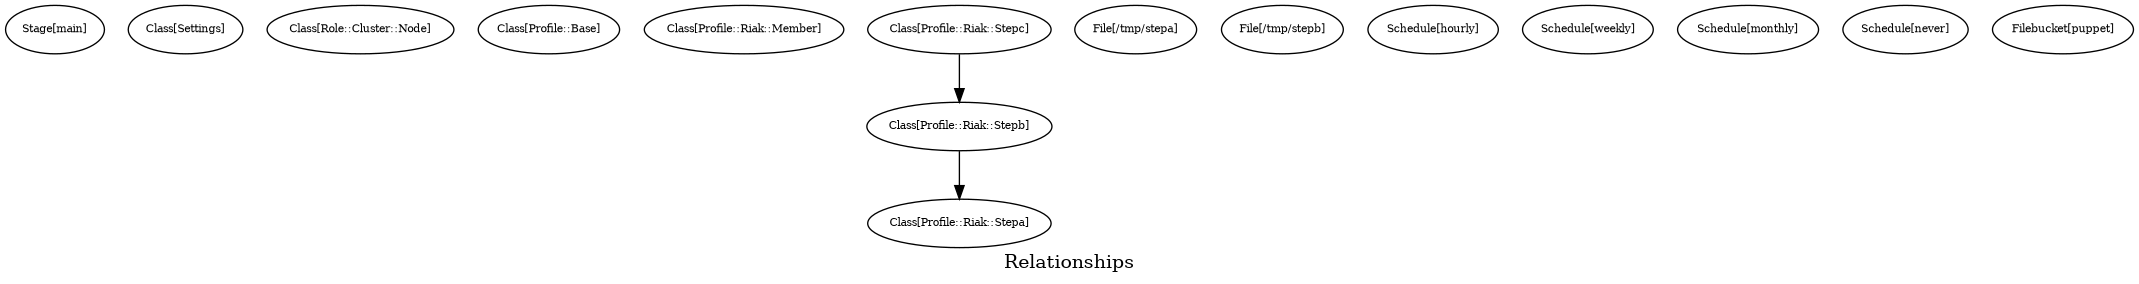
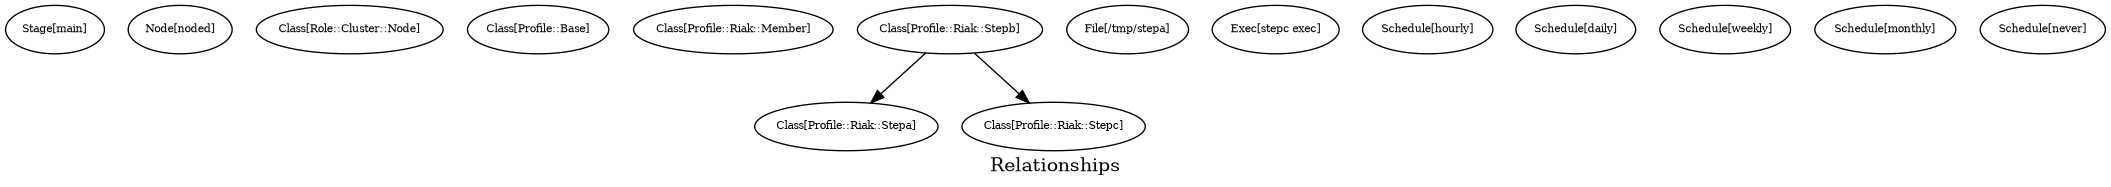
none -> (180, 30)
(186, 30) -> none
none -> (1276, 30)
(1282, 30) -> none
none -> (1576, 30)
(2063, 30) -> none
(959, 71) -> (997, 74)
